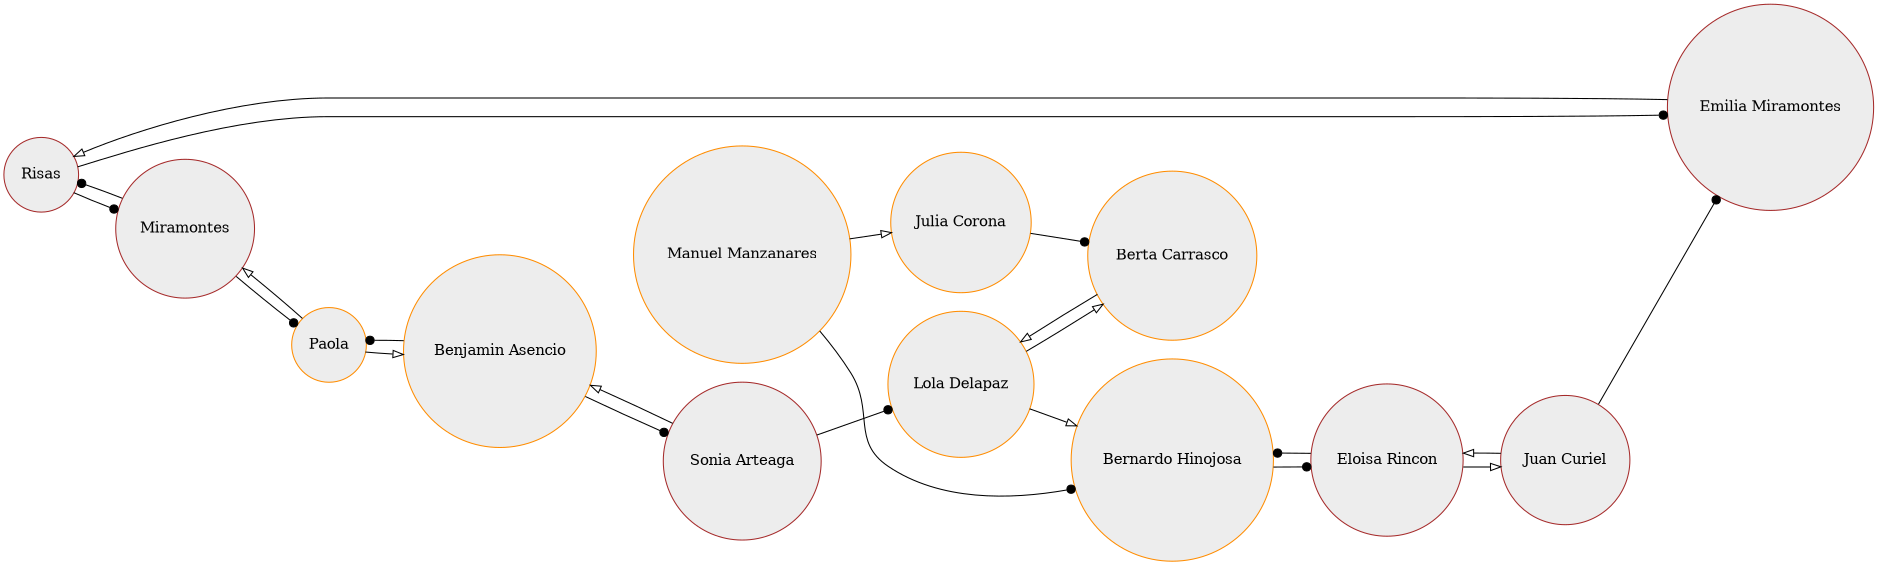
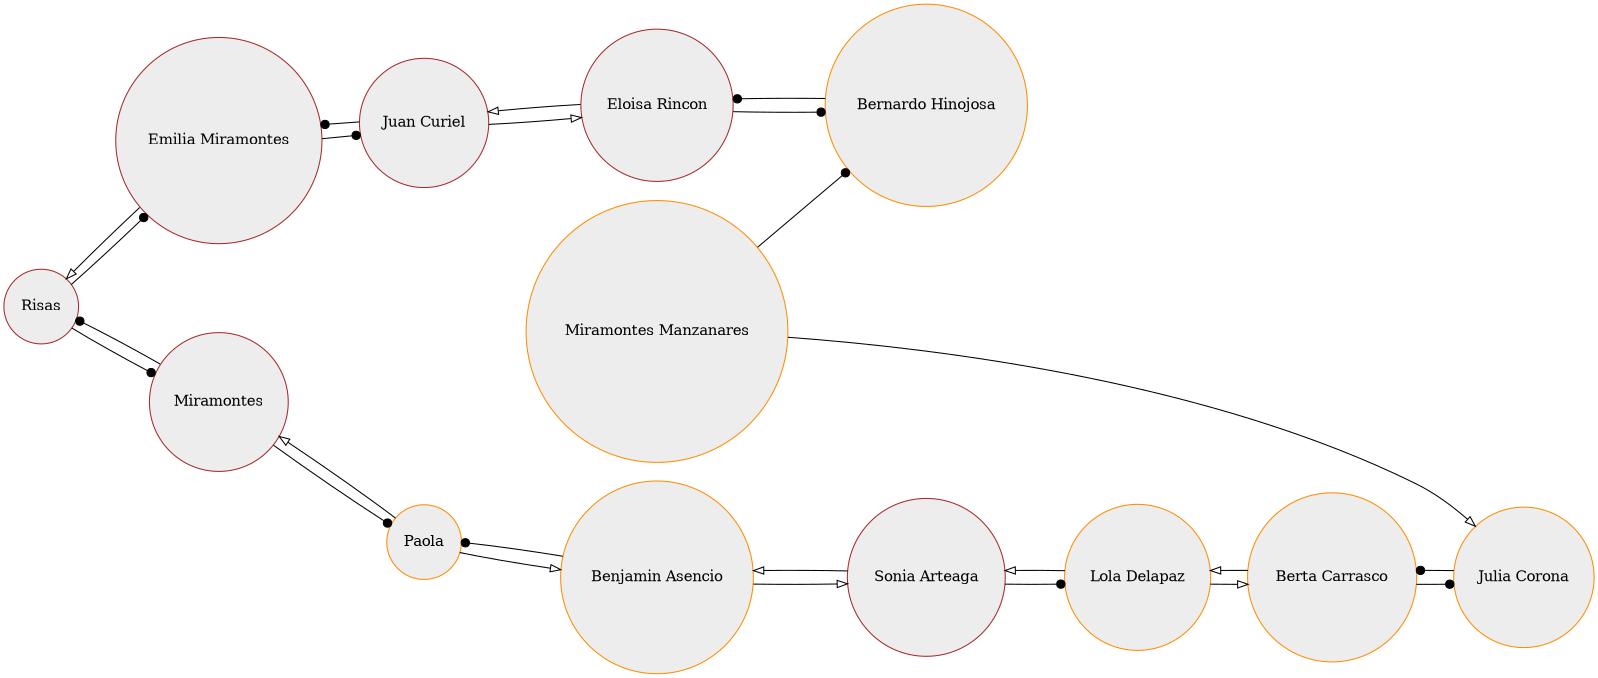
none -> (337, 137)
(742, 255) -> (657, 331)
(623, 414) -> (795, 584)
(1048, 416) -> (1040, 570)
none -> (1431, 584)
